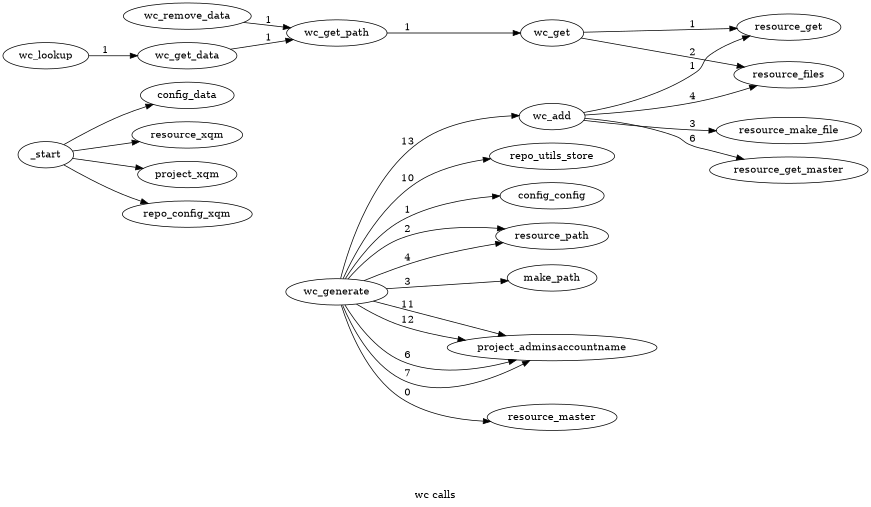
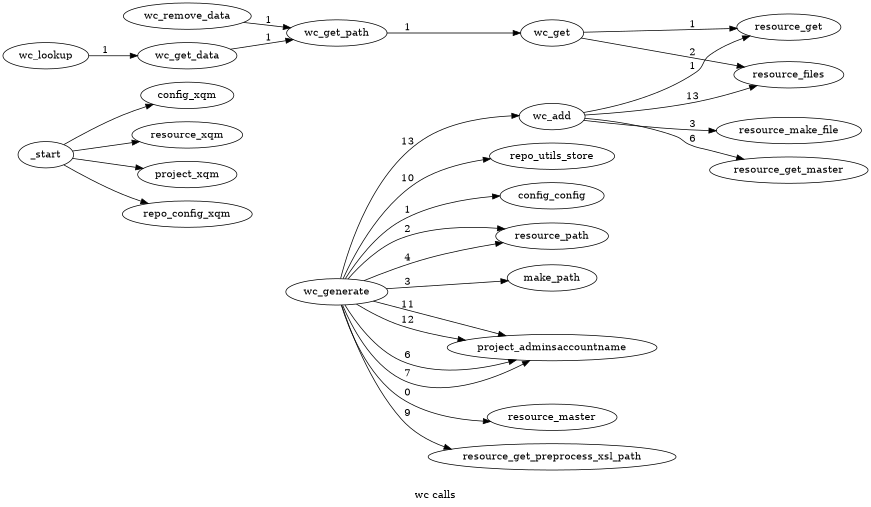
(187, 95) -> (187, 95)
(693, 96) -> (693, 96)
none -> (552, 457)
